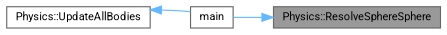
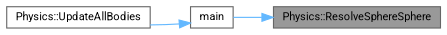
(176, 11) -> (165, 25)
